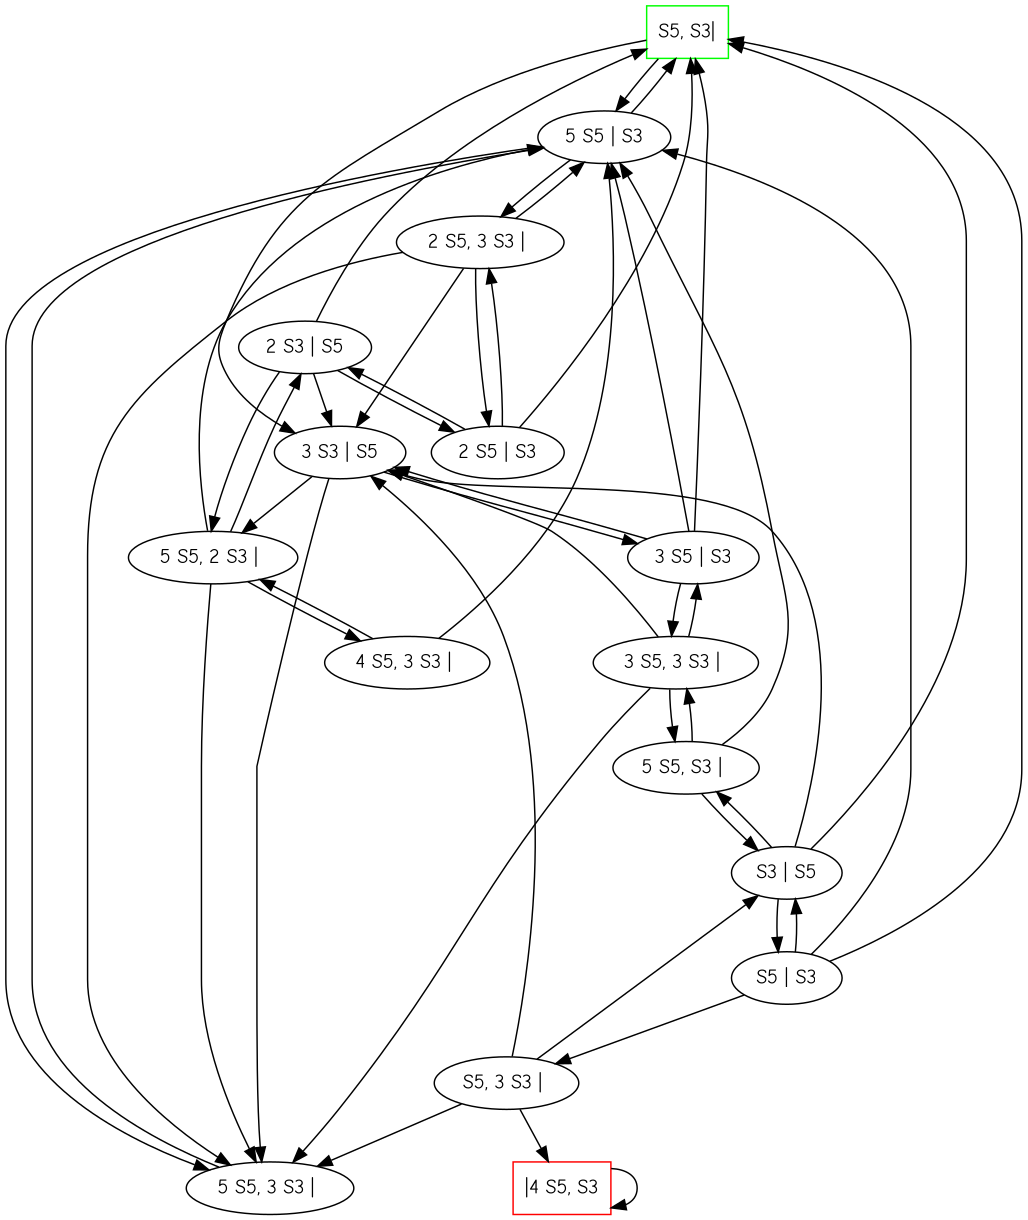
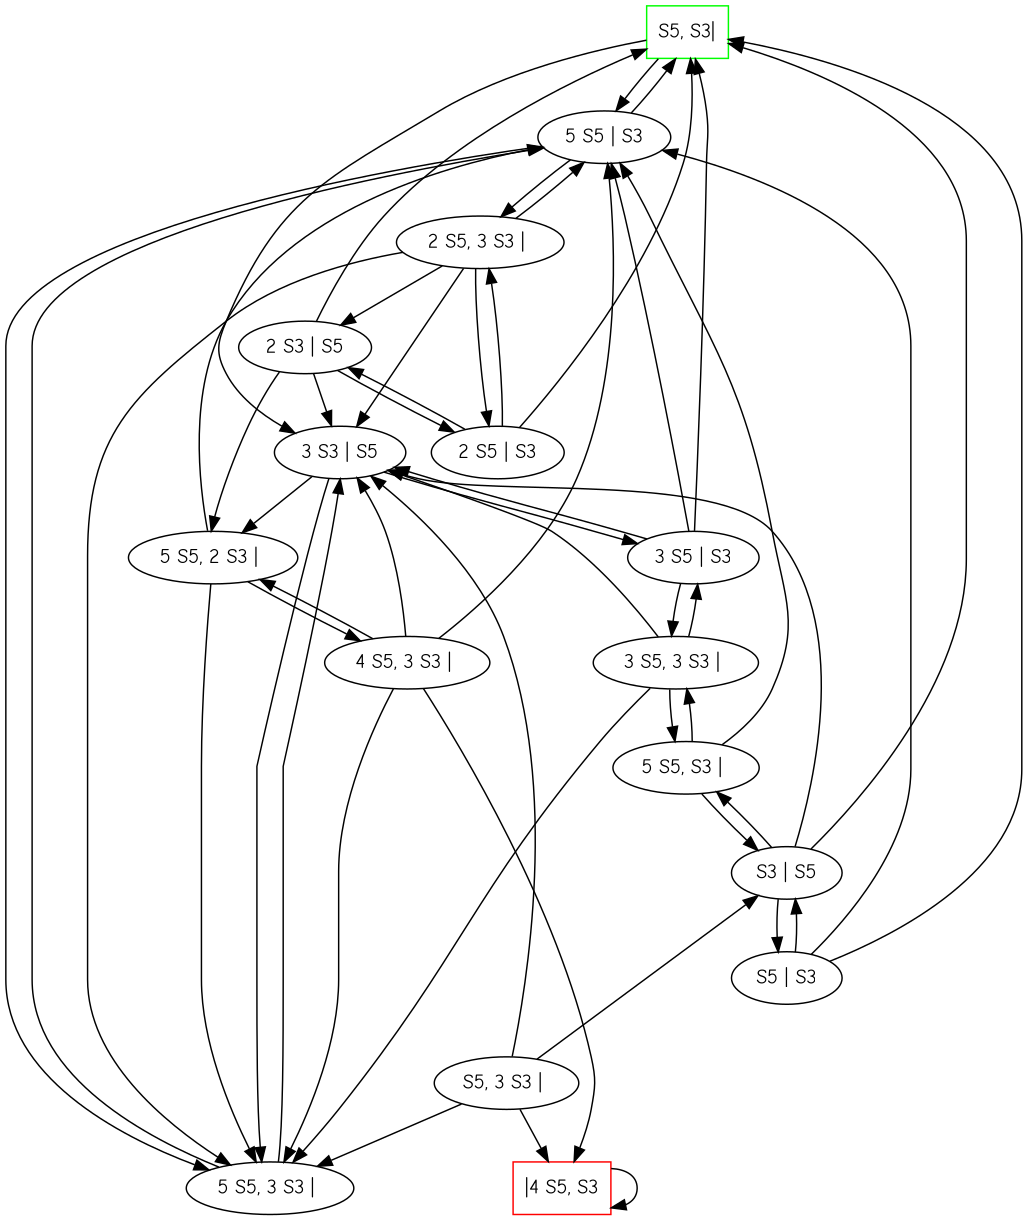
(260, 459) -> (398, 292)
none -> (394, 561)
none -> (283, 825)
none -> (541, 909)
none -> (339, 918)
(657, 1027) -> none
